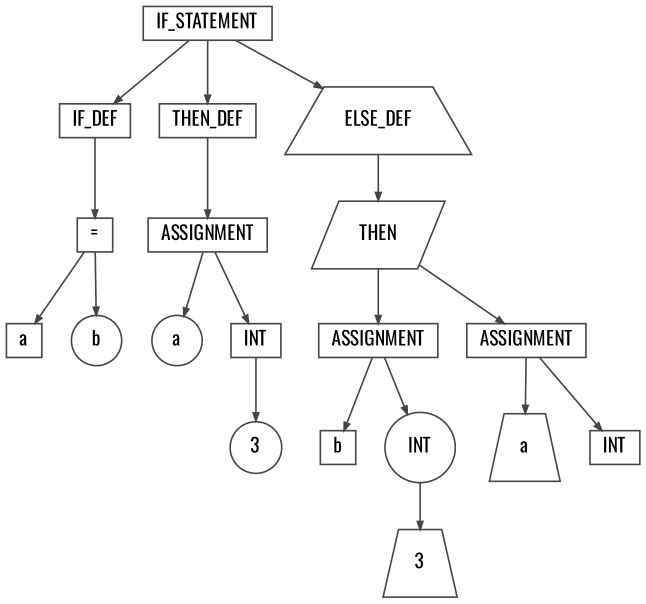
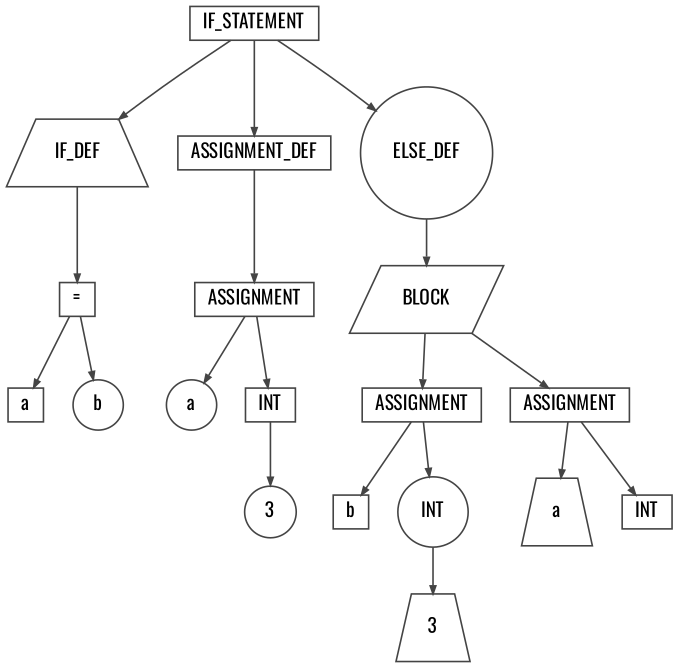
(95, 121) -> (77, 153)
(208, 121) -> (254, 153)
(378, 121) -> (427, 153)
(378, 235) -> (427, 299)
